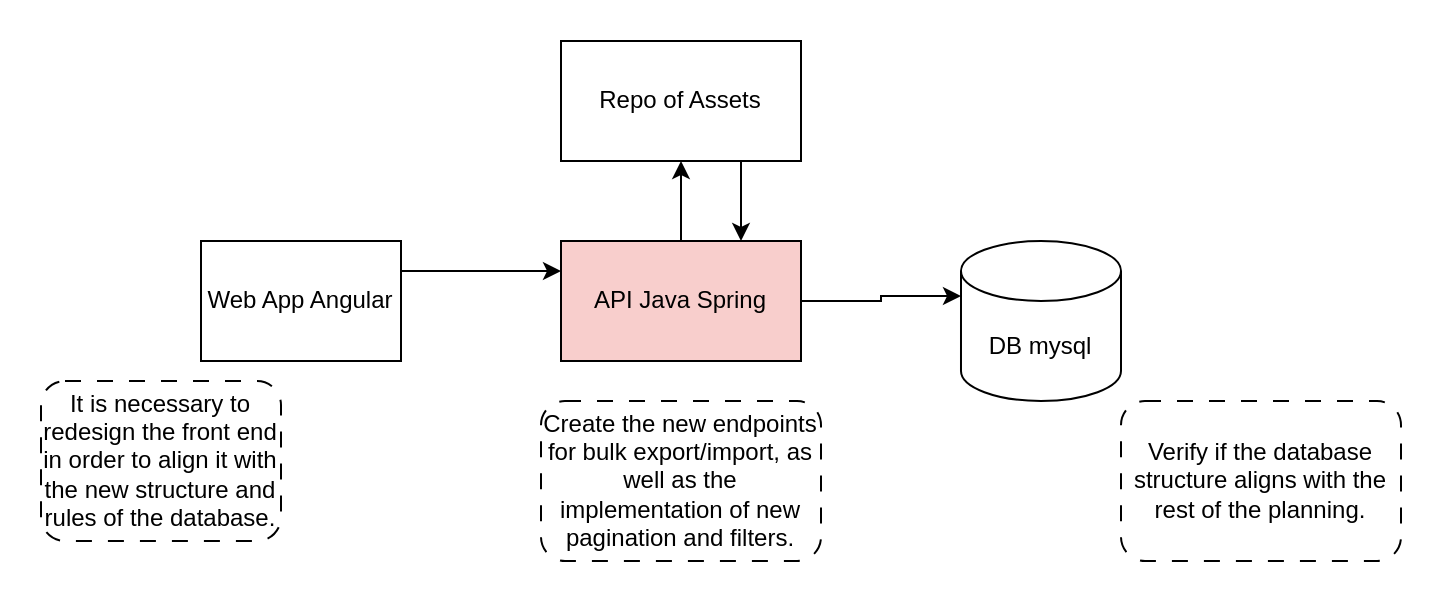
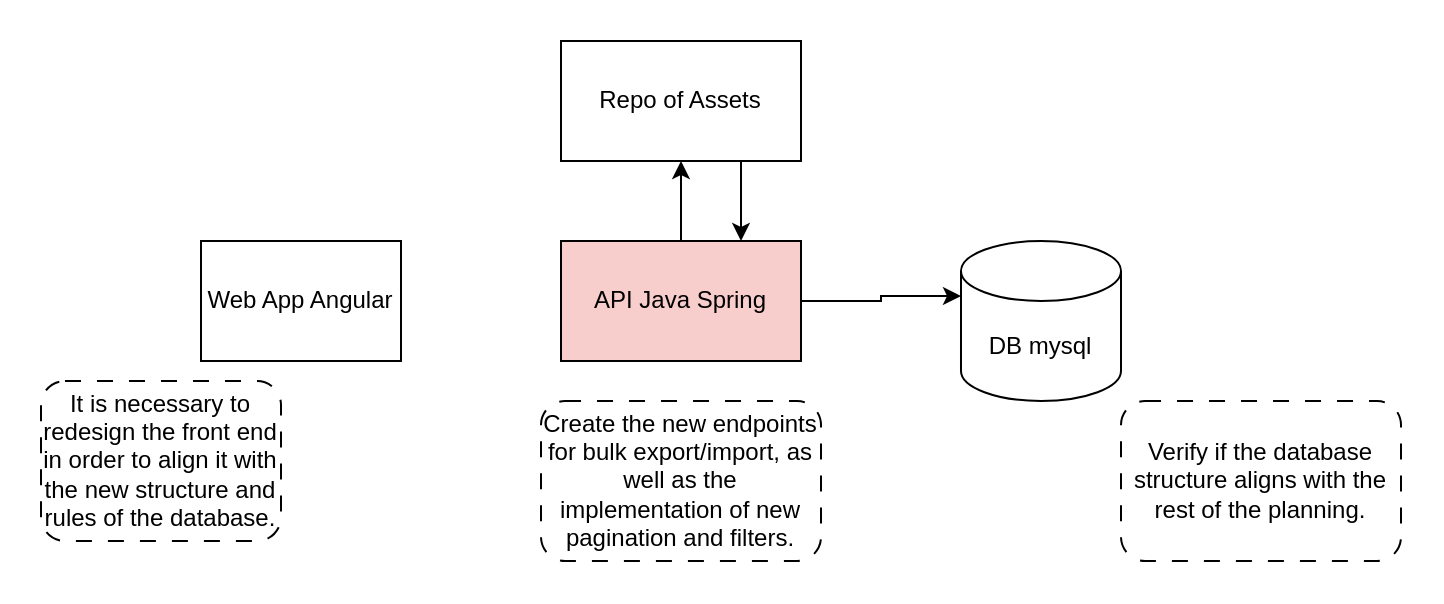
(474, 271) -> none
